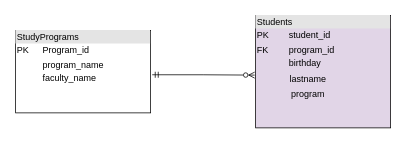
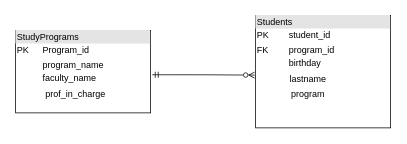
(323, 72) -> (323, 72)
none -> (75, 94)
